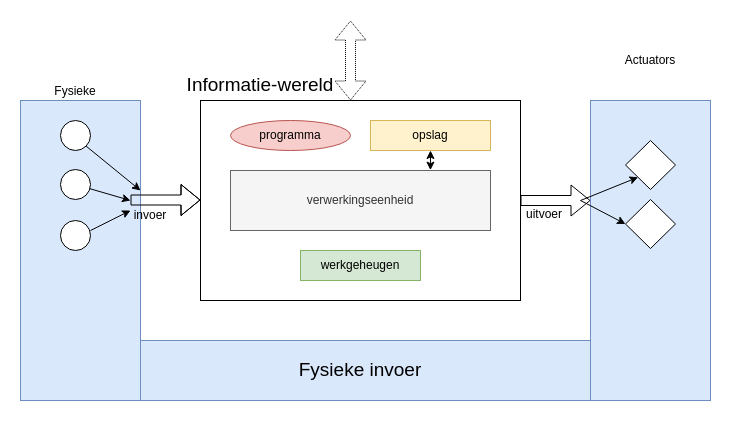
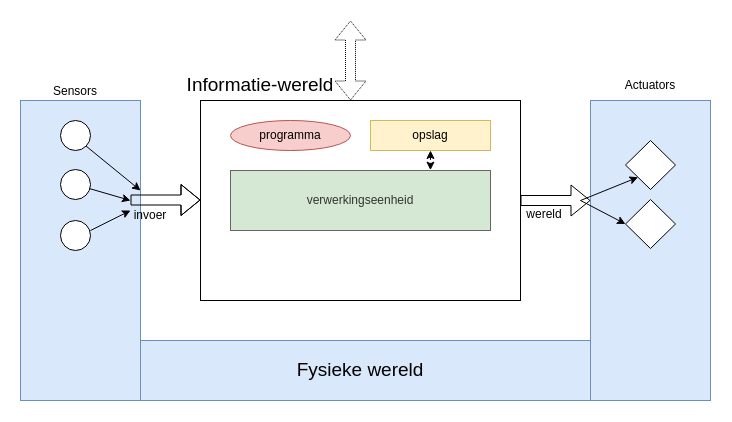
(651, 61) -> (651, 86)
(76, 92) -> (76, 92)
(430, 160) -> (430, 160)
(361, 201) -> (361, 201)
(545, 215) -> (545, 215)
(361, 266) -> none
(361, 371) -> (361, 371)
